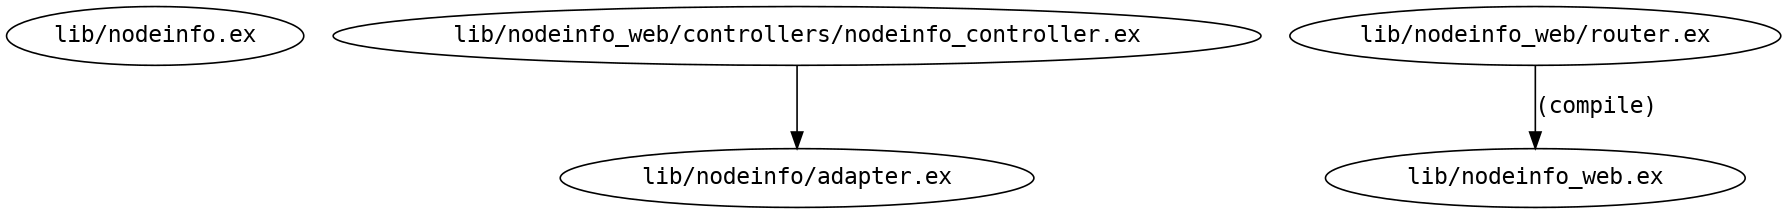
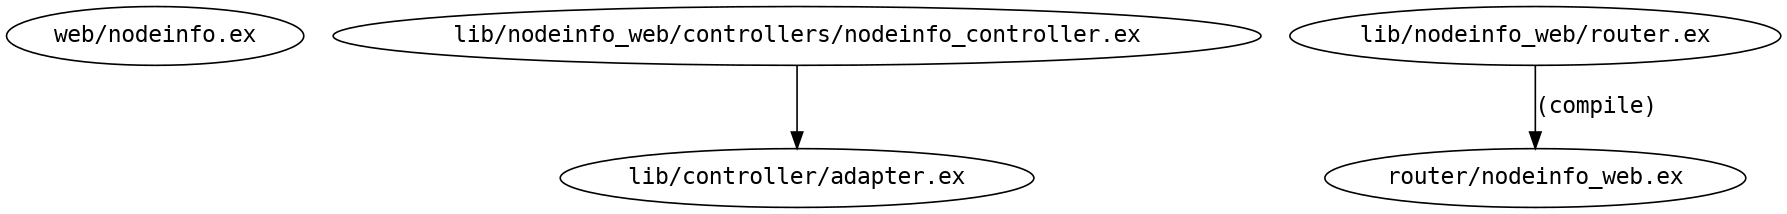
(155, 36) -> (155, 36)
(797, 178) -> (797, 178)
(1535, 178) -> (1535, 178)
